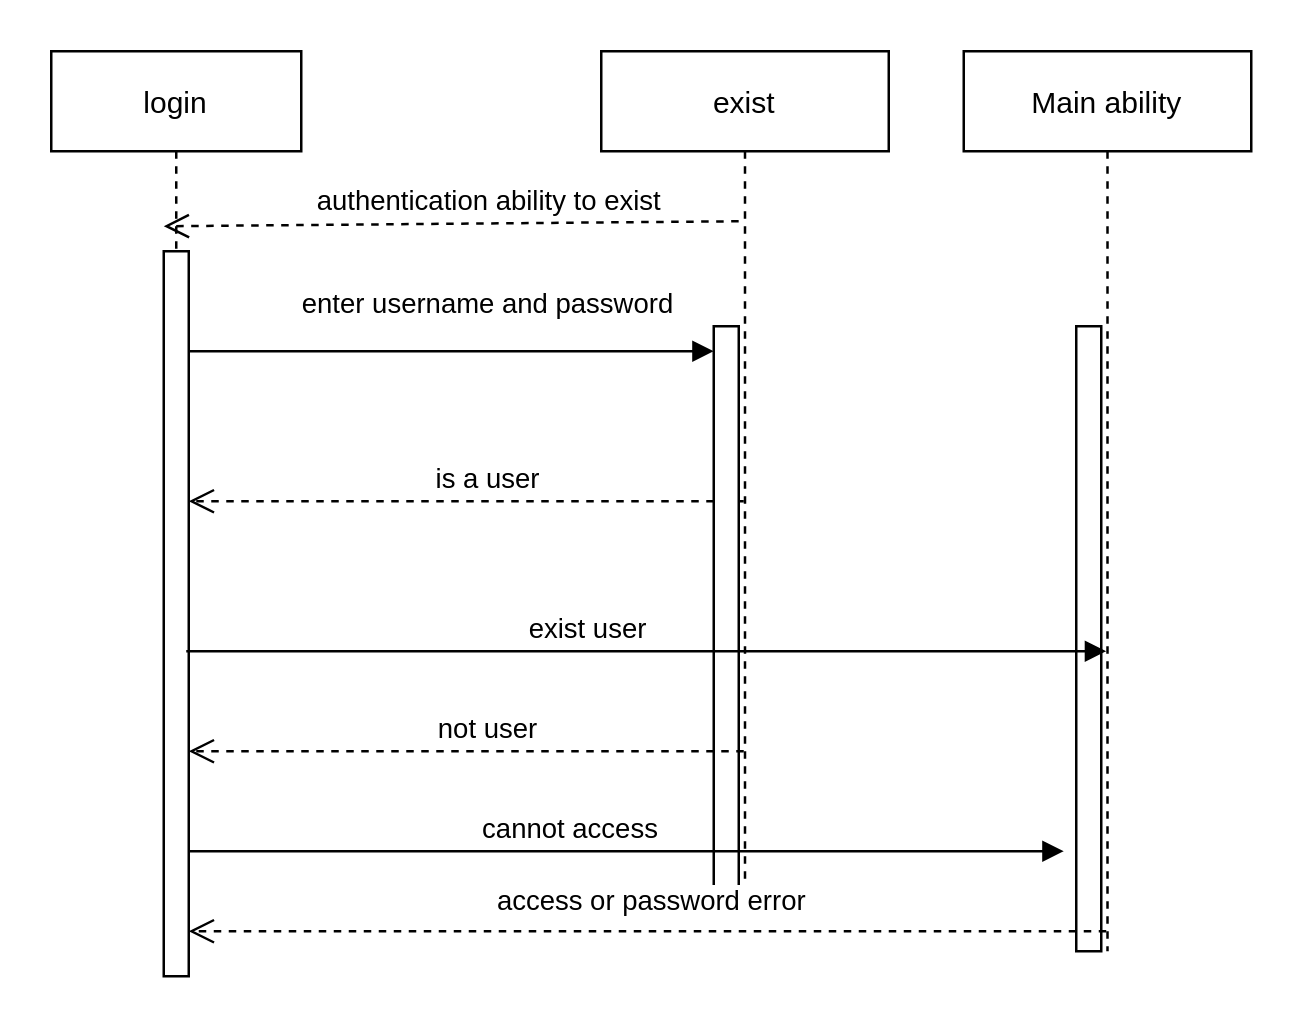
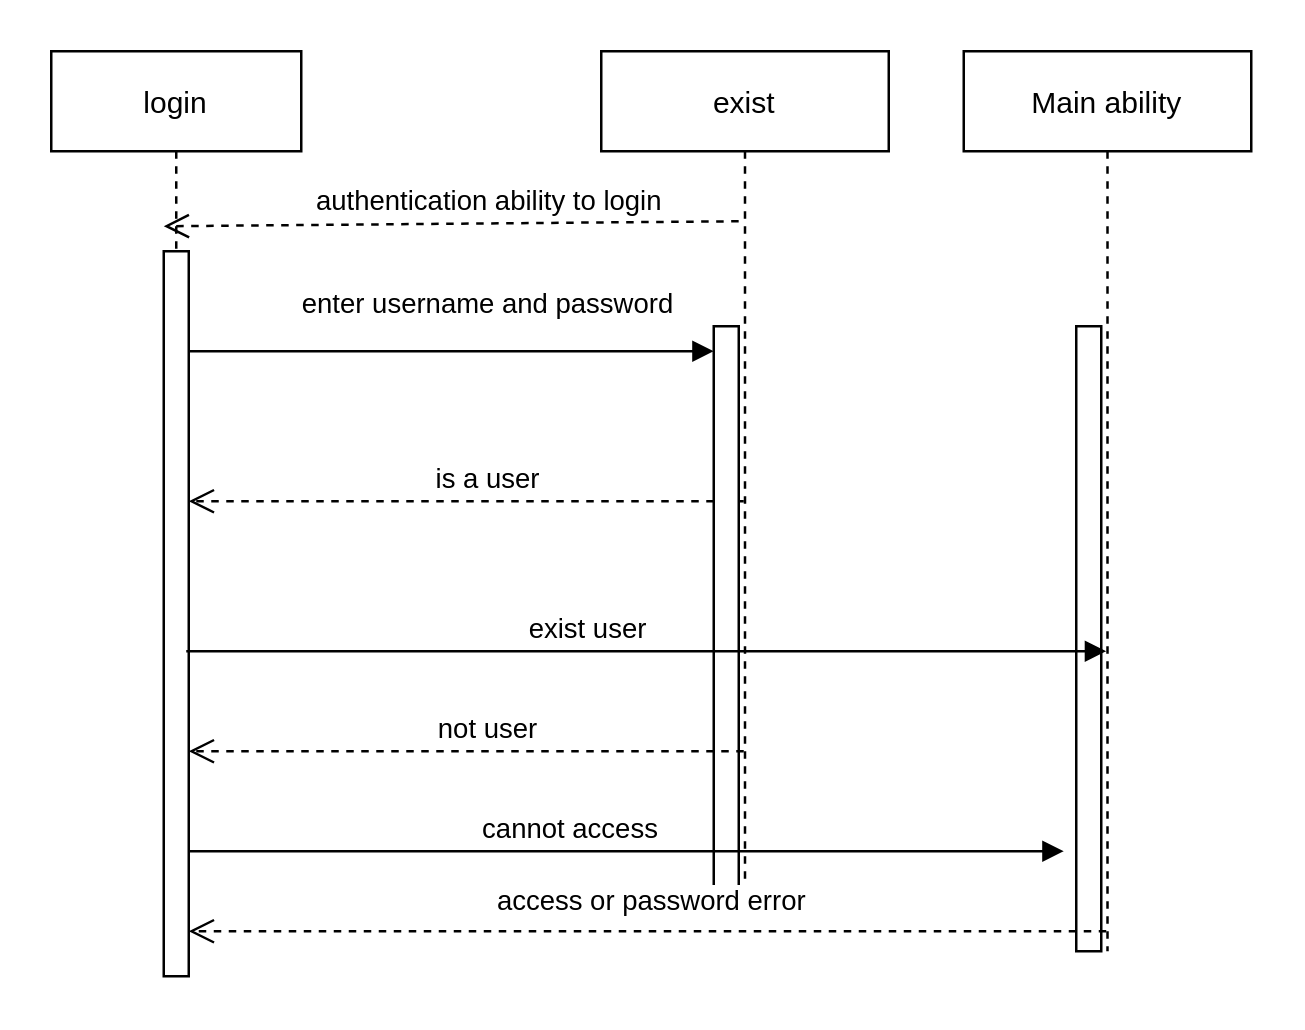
(490, 201) -> (490, 201)
